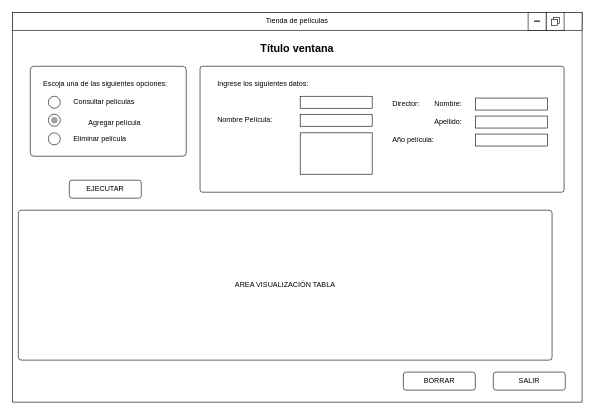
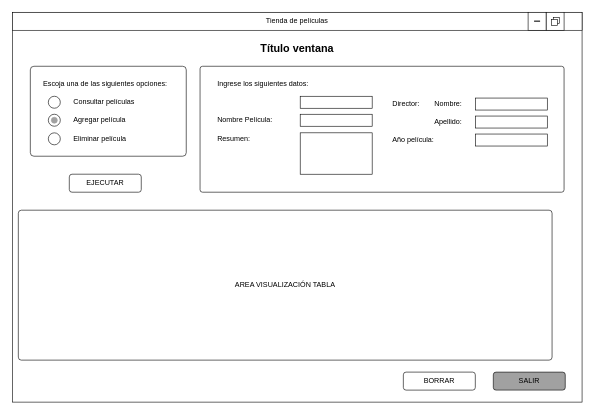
(126, 123) -> (111, 120)
none -> (255, 139)
(105, 189) -> (105, 183)
(530, 381) -> (530, 381)
